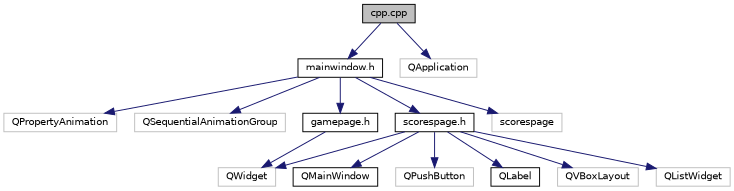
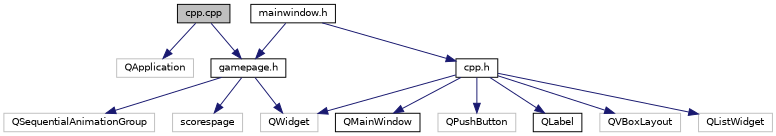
(368, 37) -> (223, 37)
(280, 93) -> (168, 94)
(429, 94) -> (231, 92)
(60, 122) -> none
(435, 122) -> (477, 68)
